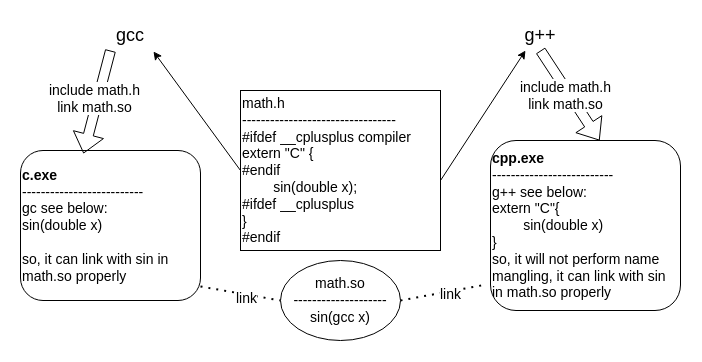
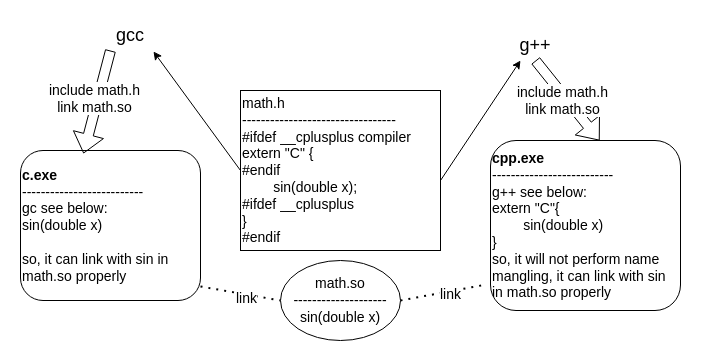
(541, 36) -> (536, 46)
(341, 301) -> (341, 301)
